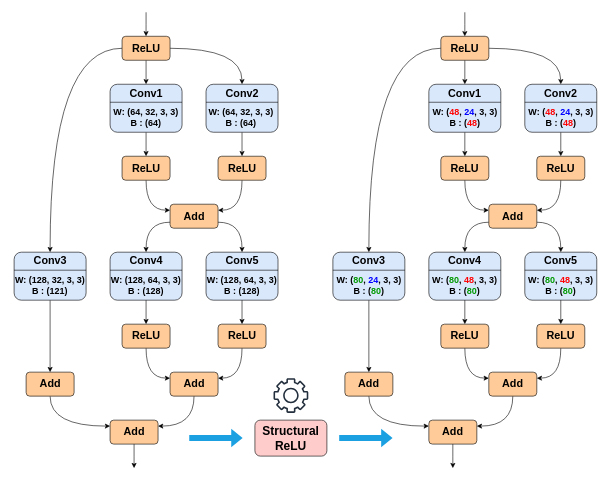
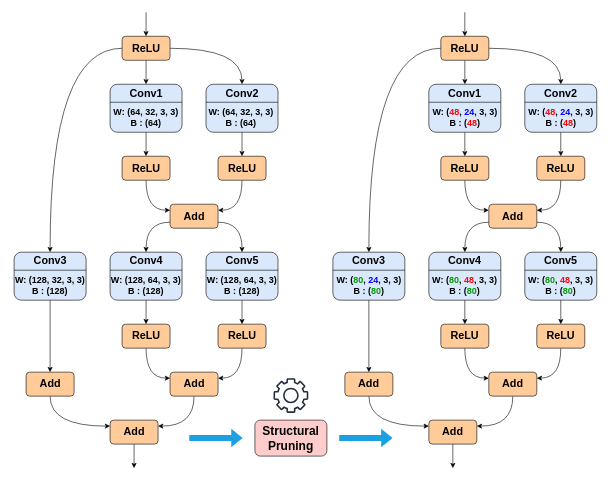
(50, 285) -> (50, 285)
(291, 438) -> (291, 438)
